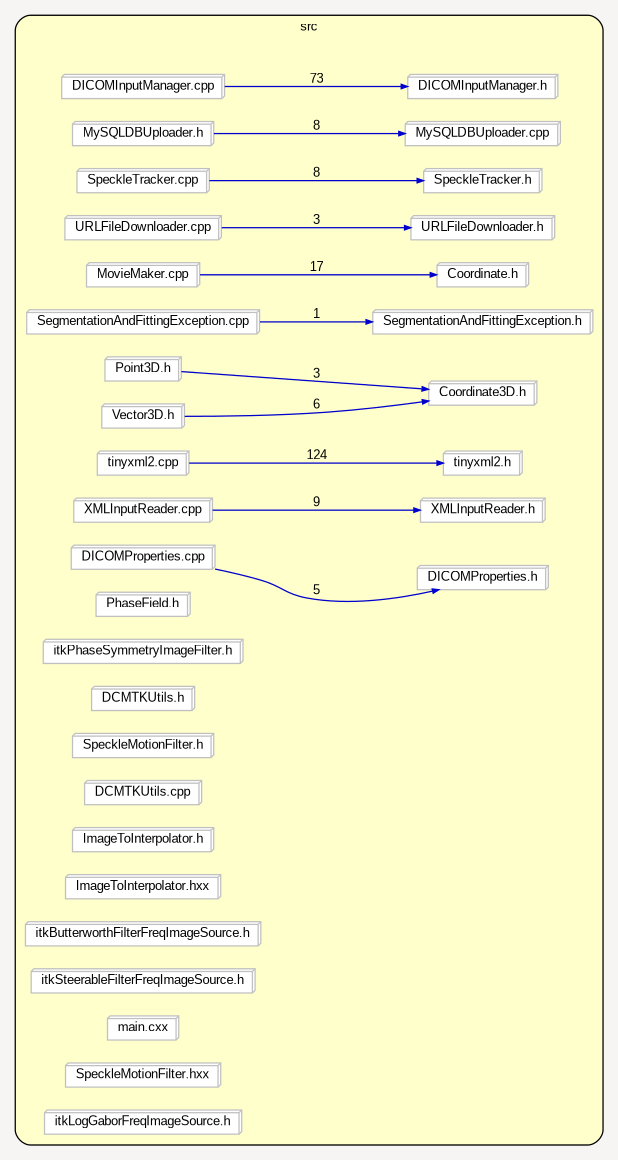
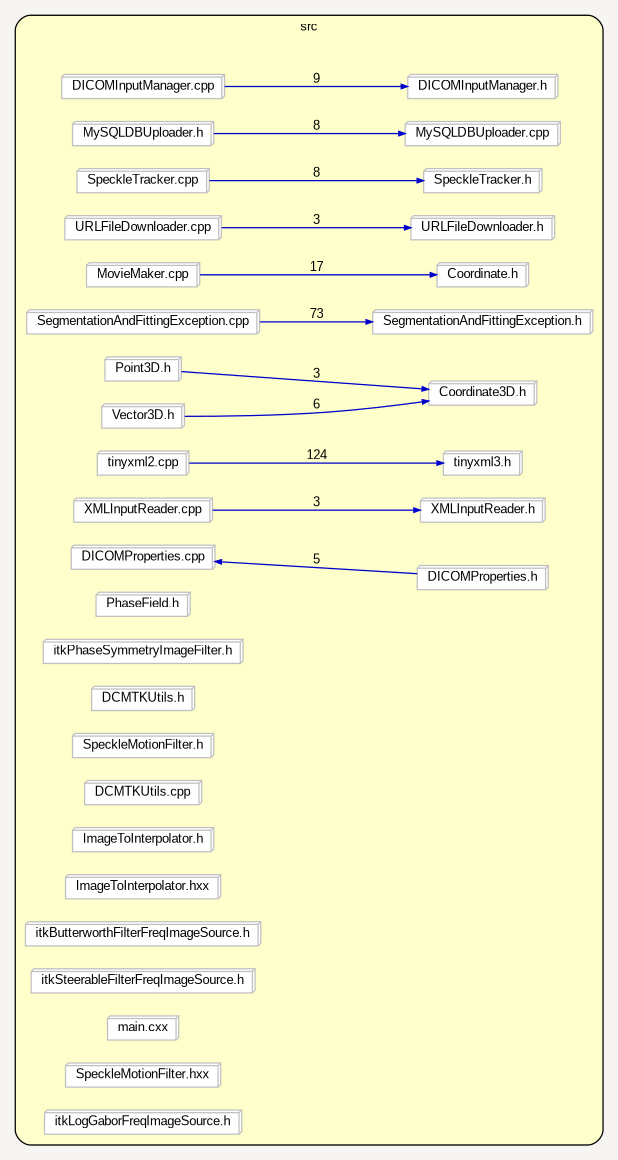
(317, 80) -> (317, 80)
(317, 315) -> (317, 315)
(483, 463) -> (483, 463)
(317, 503) -> (317, 503)
(322, 600) -> (319, 568)
